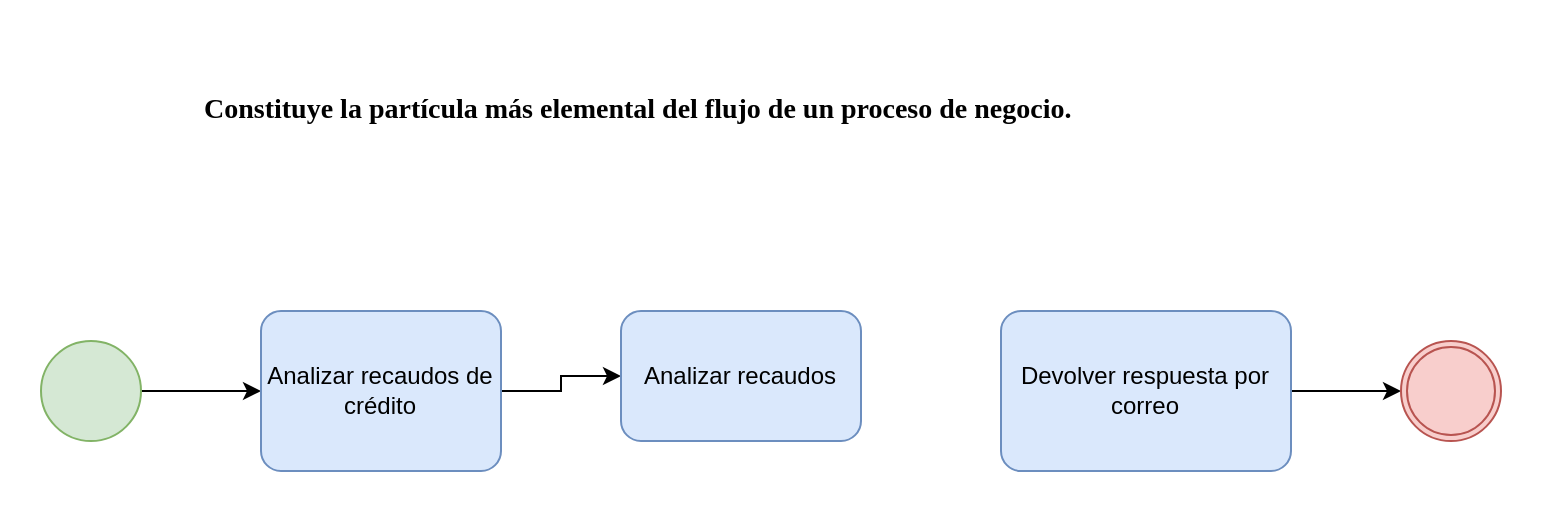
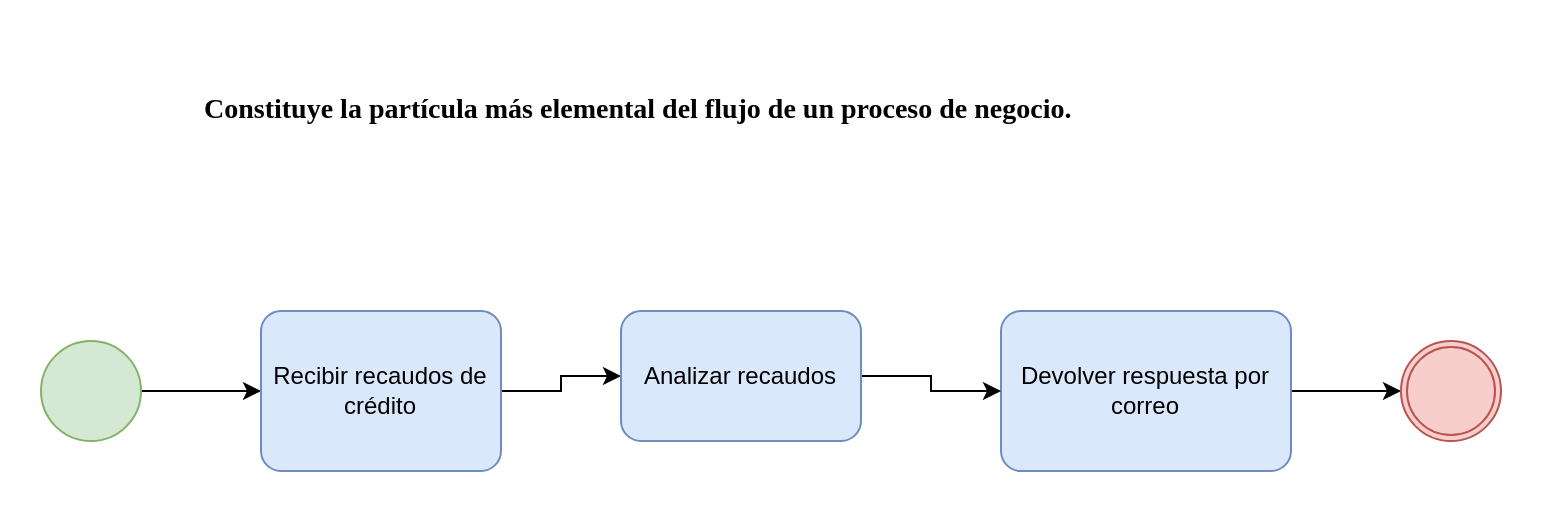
none -> (931, 377)
(381, 391) -> (381, 391)
